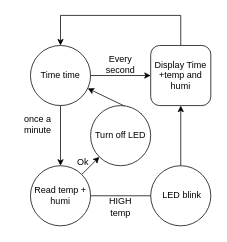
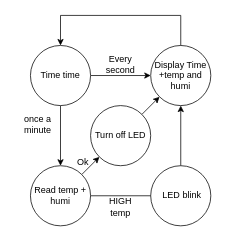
(180, 75) -> (180, 75)
(108, 98) -> (149, 107)
